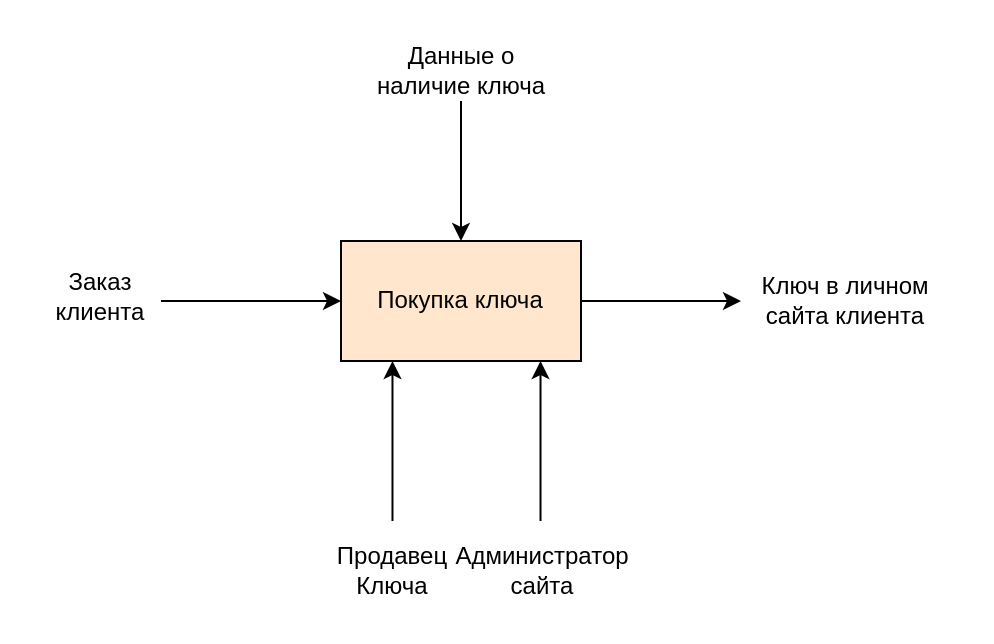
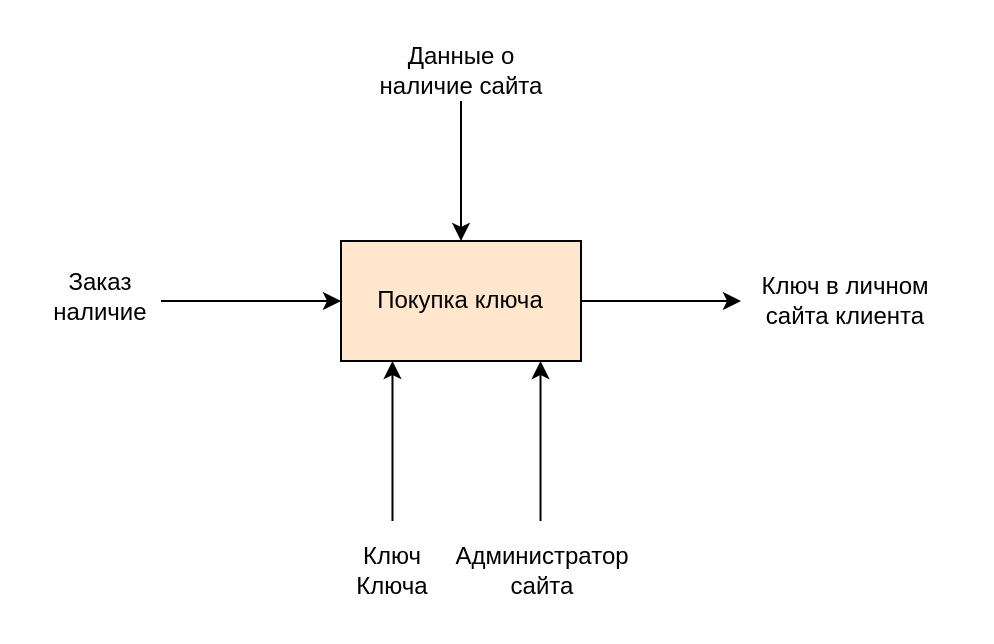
(462, 71) -> (462, 71)
(101, 297) -> (101, 297)
(393, 571) -> (393, 571)
